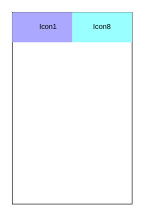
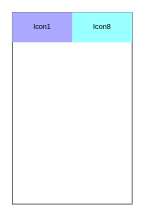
(48, 27) -> (42, 27)
